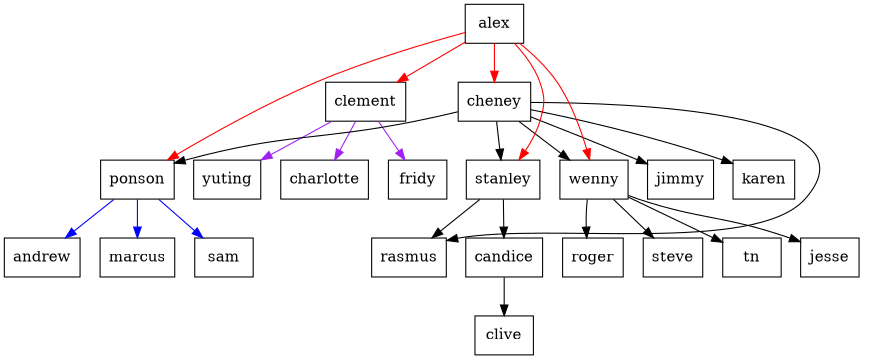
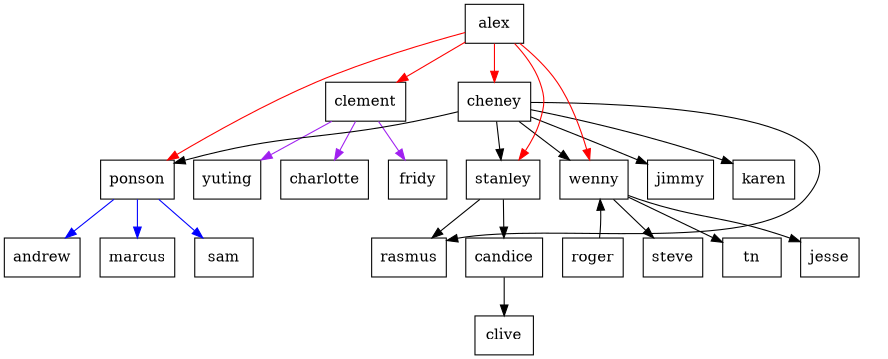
(586, 213) -> (601, 224)
